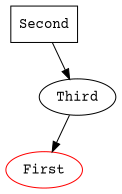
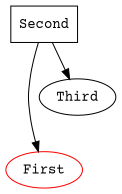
(63, 129) -> (29, 92)
